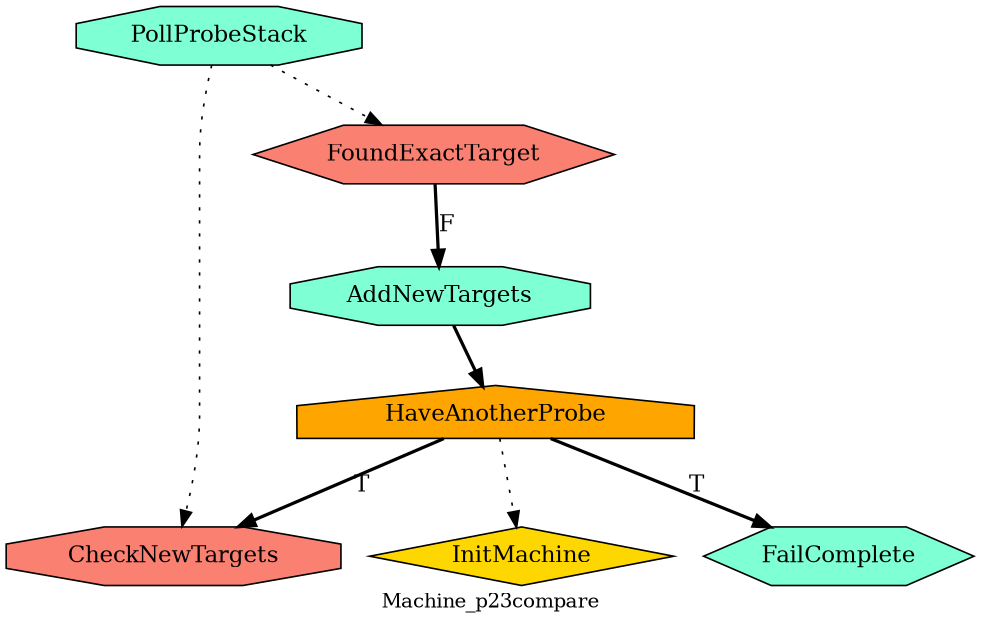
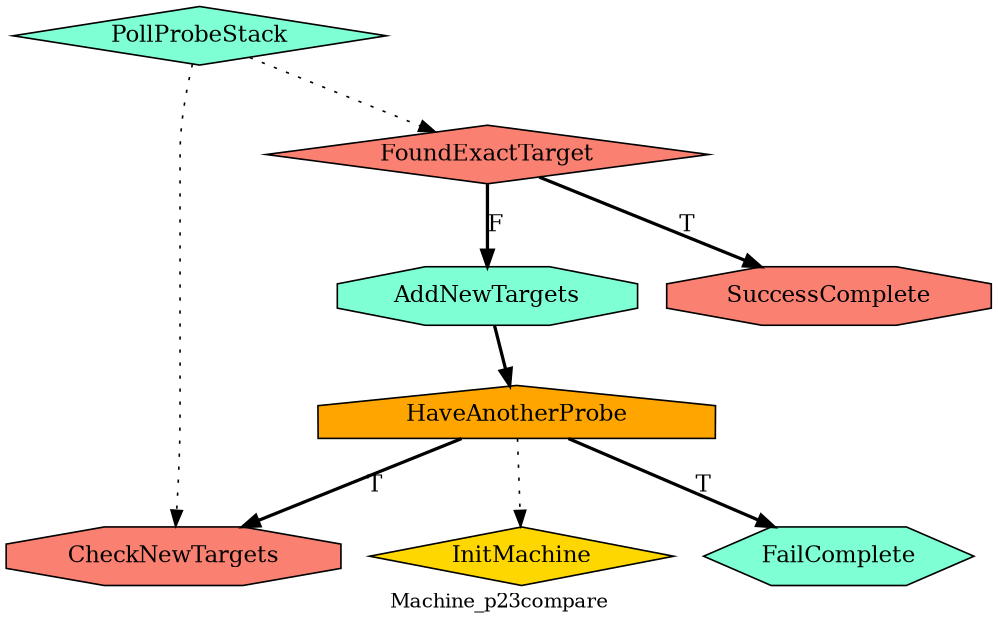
(219, 36) -> (200, 36)
(434, 155) -> (487, 155)
none -> (829, 296)
